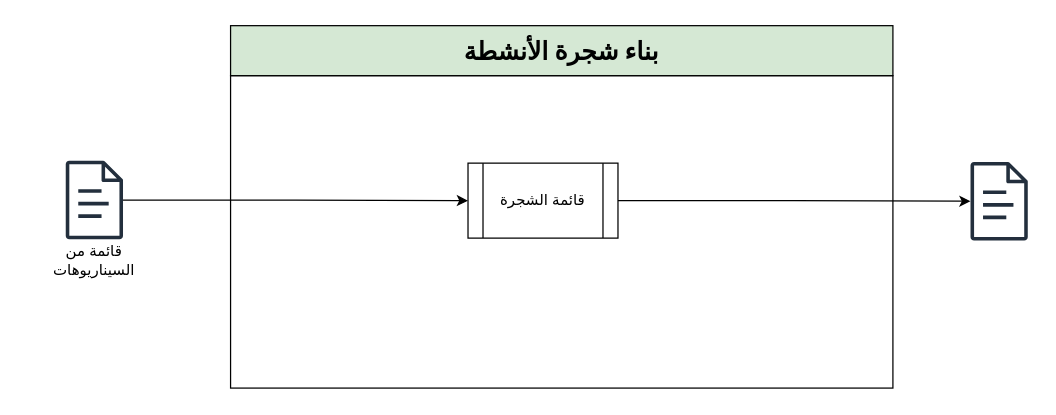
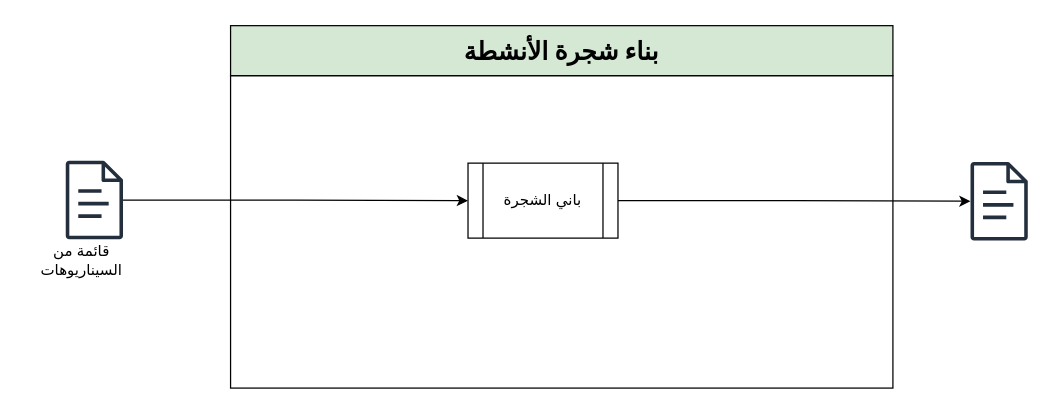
(543, 201) -> (543, 201)
(94, 261) -> (82, 261)
